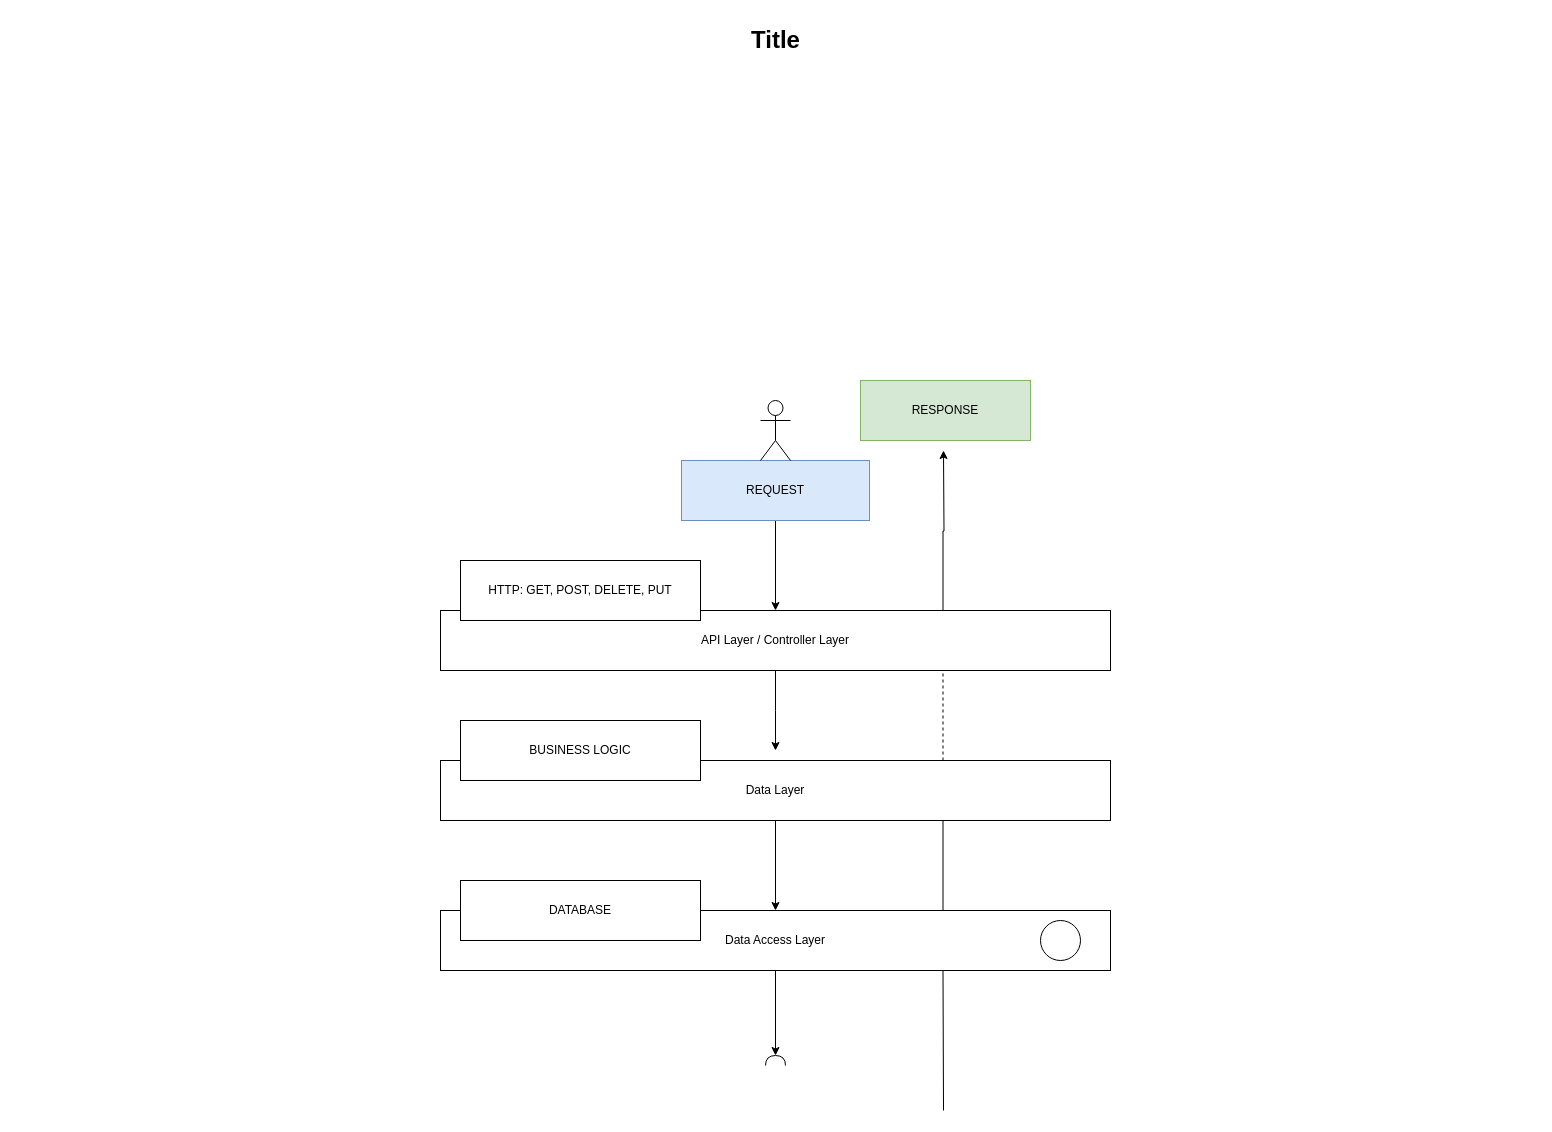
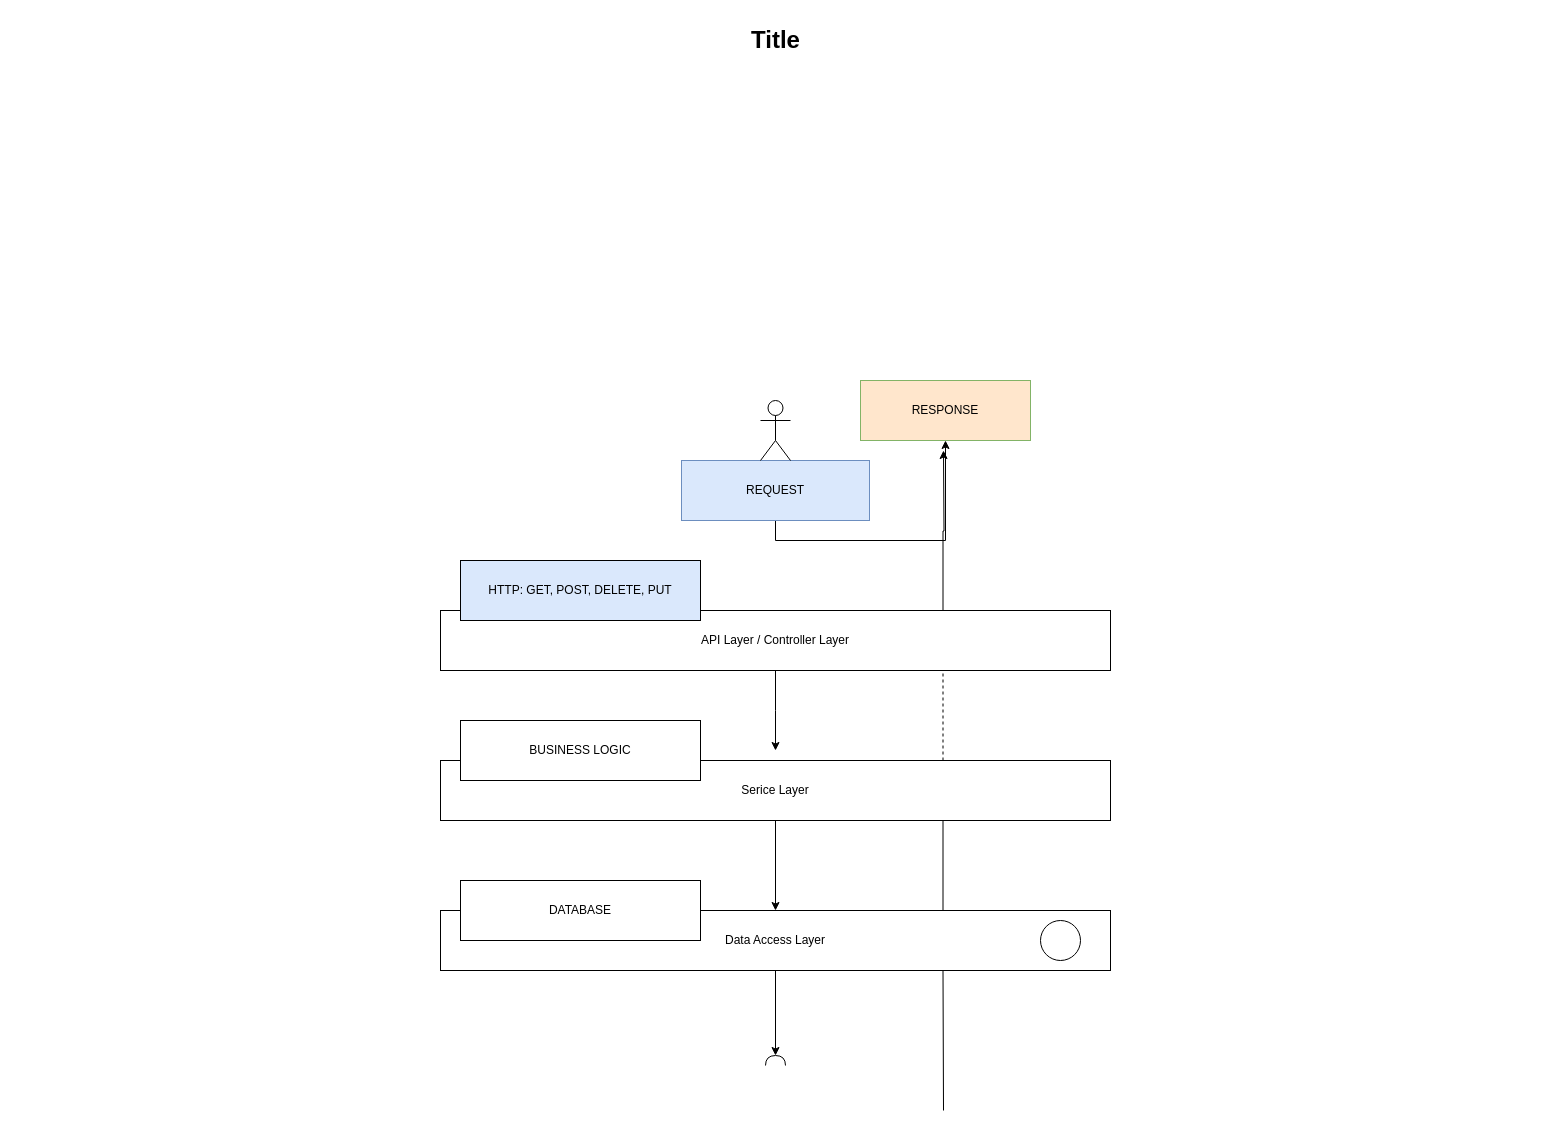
(946, 411) -> (946, 411)
(776, 571) -> (906, 541)
(581, 591) -> (581, 591)
(776, 791) -> (776, 791)
